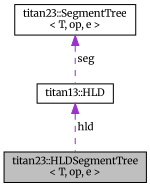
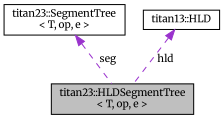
(75, 65) -> (97, 64)
